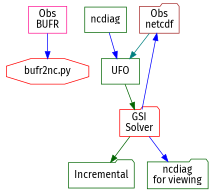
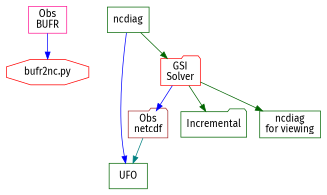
(129, 94) -> (151, 43)
(156, 146) -> (228, 95)
(178, 175) -> (290, 124)
